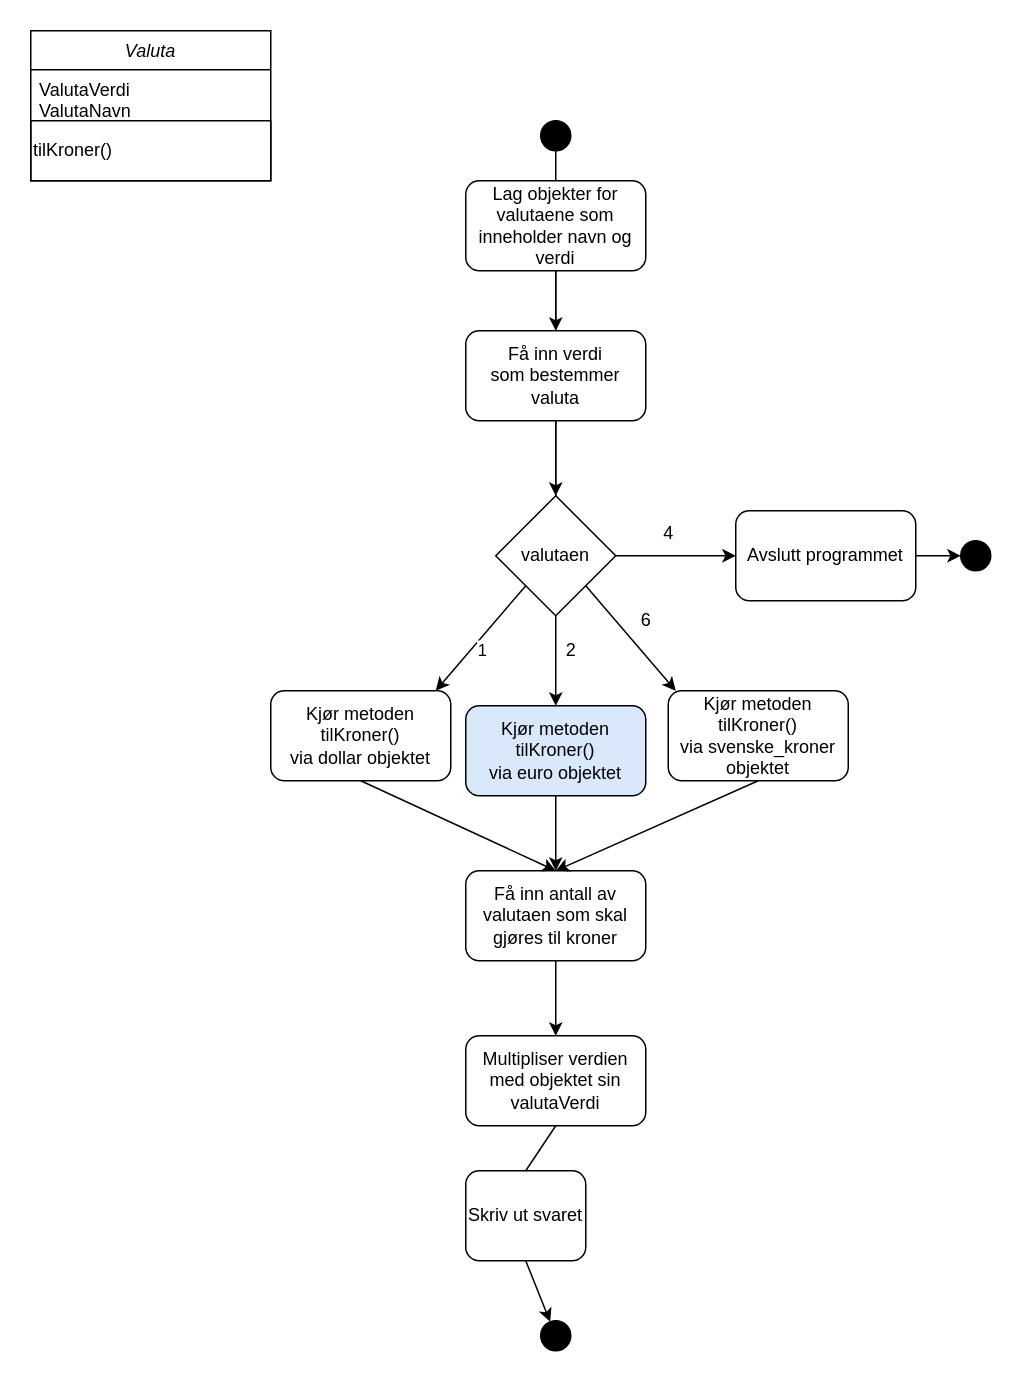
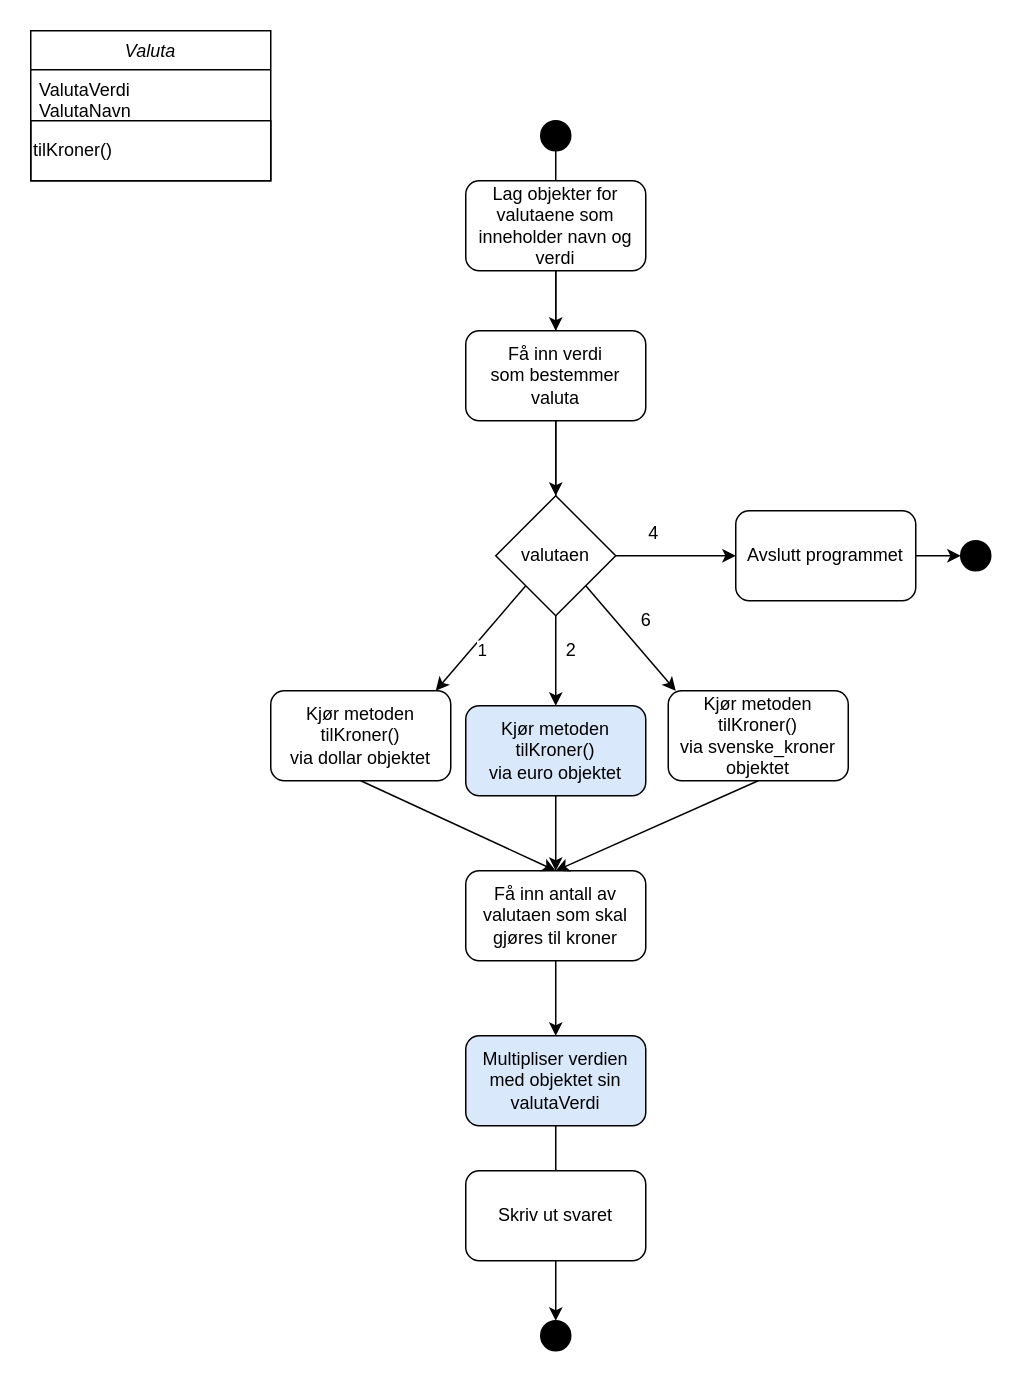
(668, 533) -> (653, 533)
(556, 1081) -> (556, 1081)
(526, 1216) -> (556, 1216)
